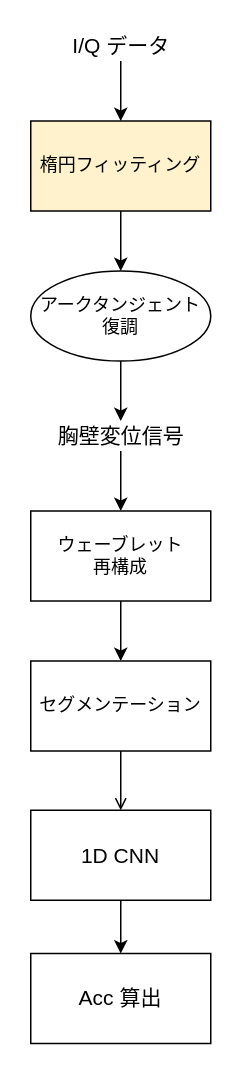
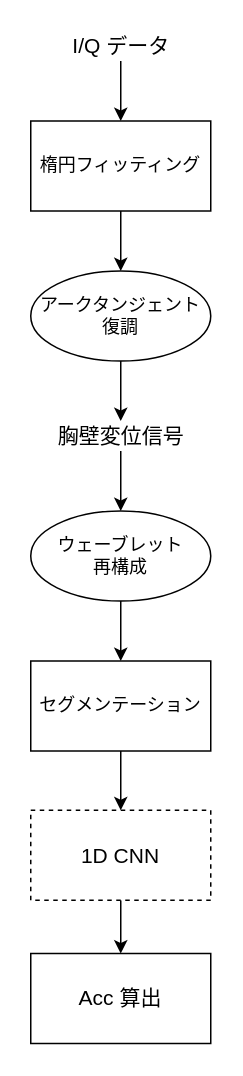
(121, 166) -> (121, 166)
(121, 556) -> (121, 556)
(121, 802) -> (121, 798)
(121, 855) -> (121, 855)
